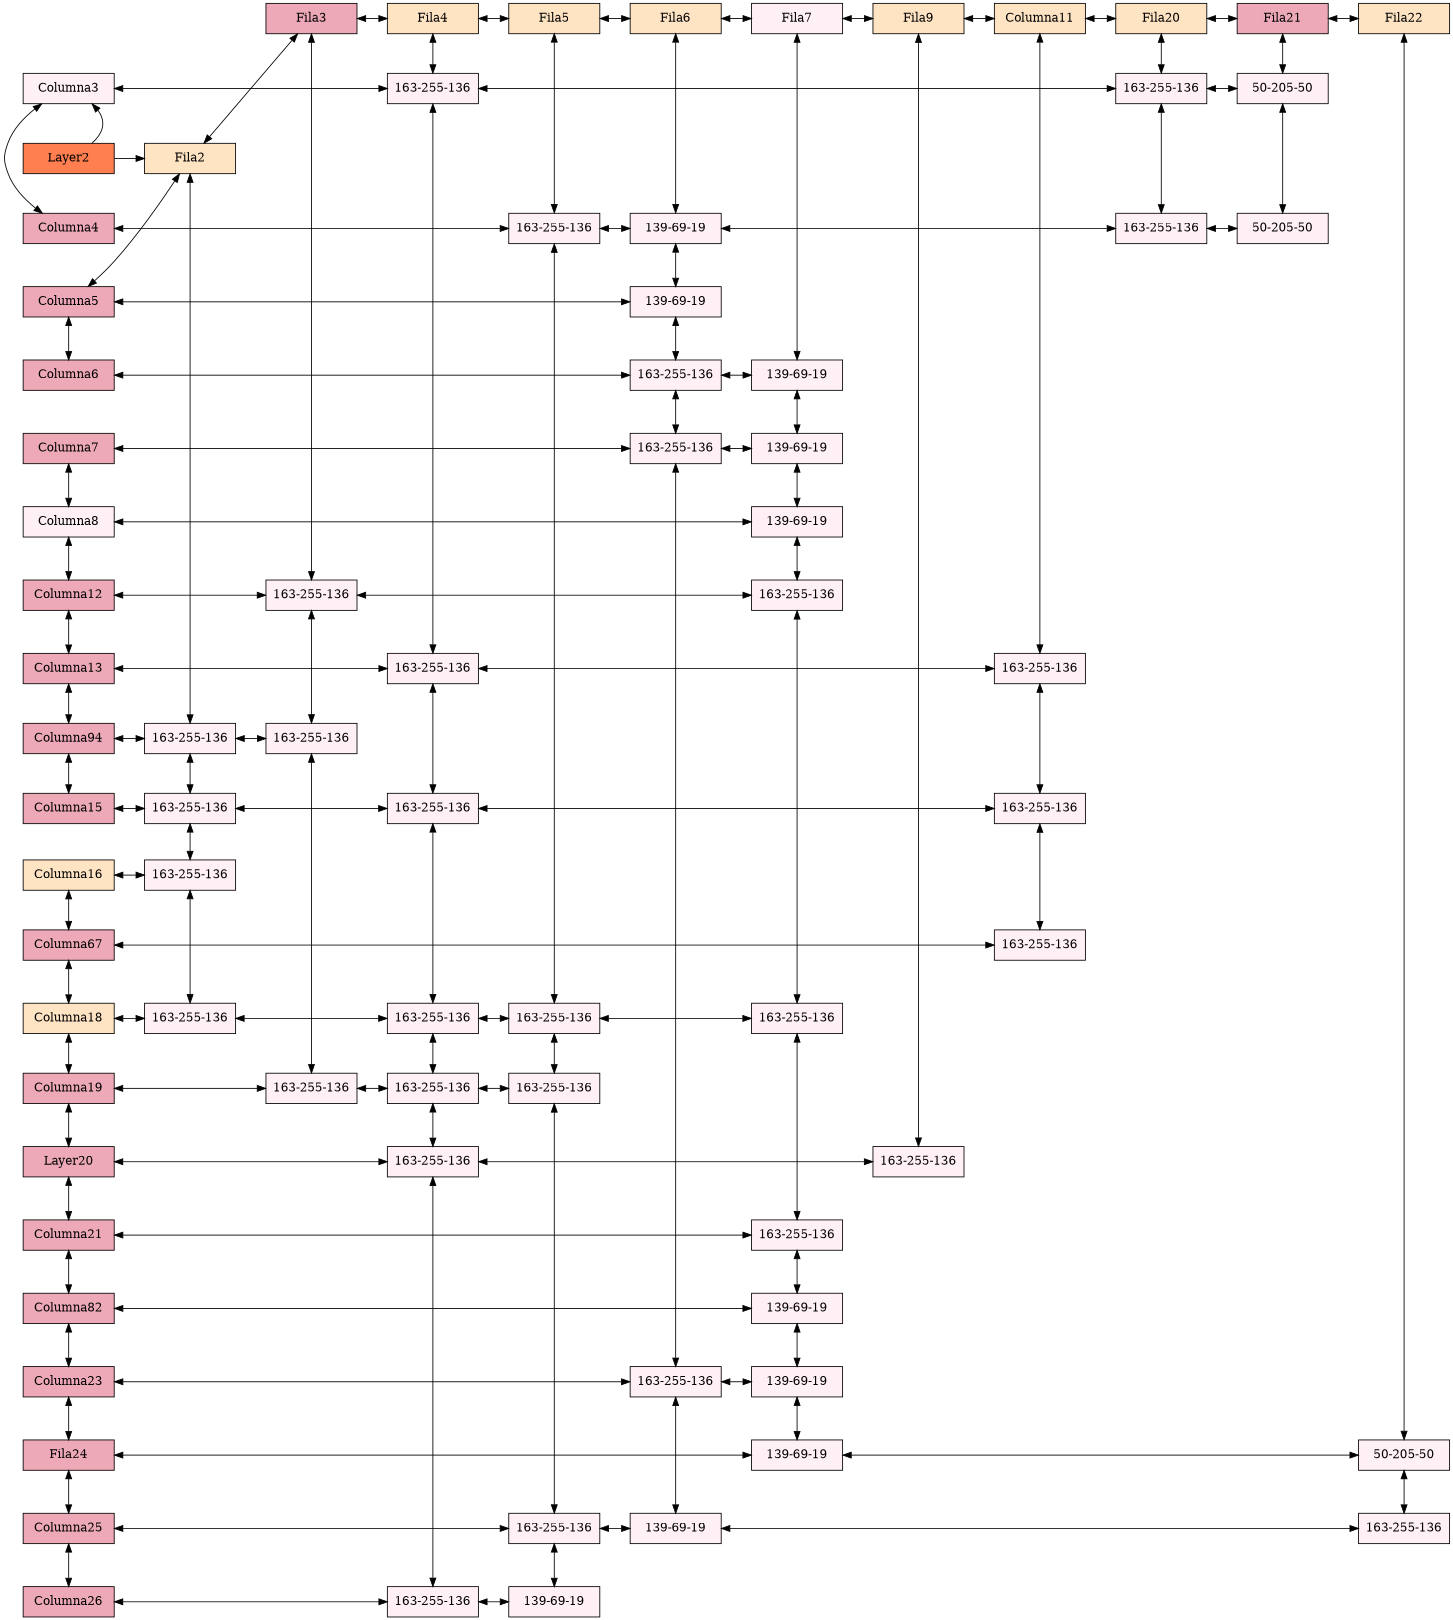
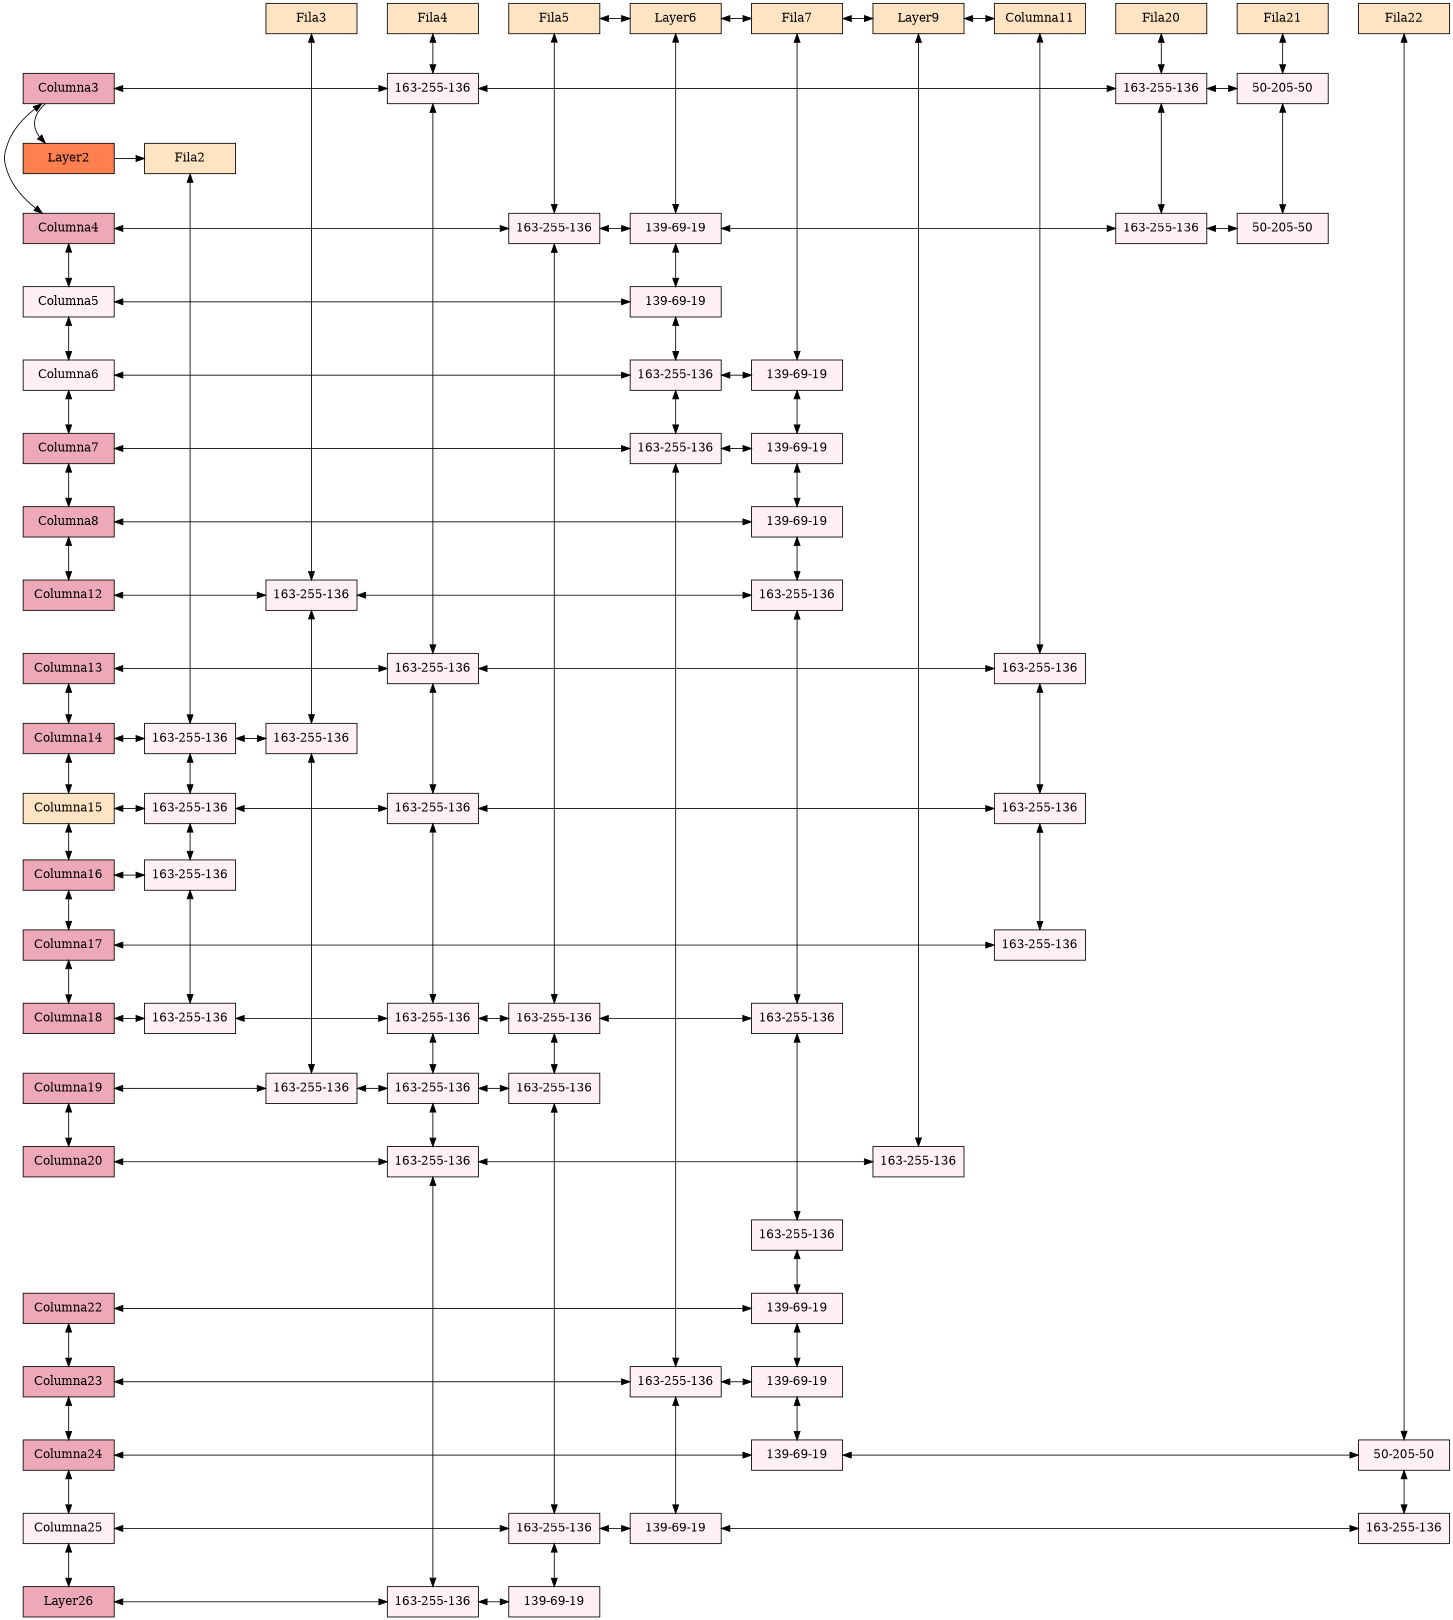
(311, 19) -> (311, 19)
(372, 19) -> none
(494, 19) -> none
(676, 19) -> (676, 19)
(797, 19) -> (797, 19)
(919, 19) -> (919, 19)
(1101, 19) -> none
(1222, 19) -> none
(1283, 19) -> (1283, 19)
(1343, 19) -> none
(69, 89) -> (69, 89)
(245, 96) -> none
(102, 128) -> (35, 119)
(136, 236) -> (69, 265)
(69, 302) -> (69, 302)
(69, 375) -> (69, 375)
none -> (69, 412)
(69, 522) -> (69, 522)
(69, 632) -> none
(69, 739) -> (69, 739)
(69, 808) -> (69, 808)
none -> (69, 842)
(69, 875) -> (69, 875)
(69, 945) -> (69, 945)
(69, 1018) -> (69, 1018)
(69, 1053) -> none
(69, 1162) -> (69, 1162)
(69, 1235) -> none
(69, 1308) -> (69, 1308)
(69, 1455) -> (69, 1455)
(69, 1528) -> (69, 1528)
(69, 1602) -> (69, 1602)
